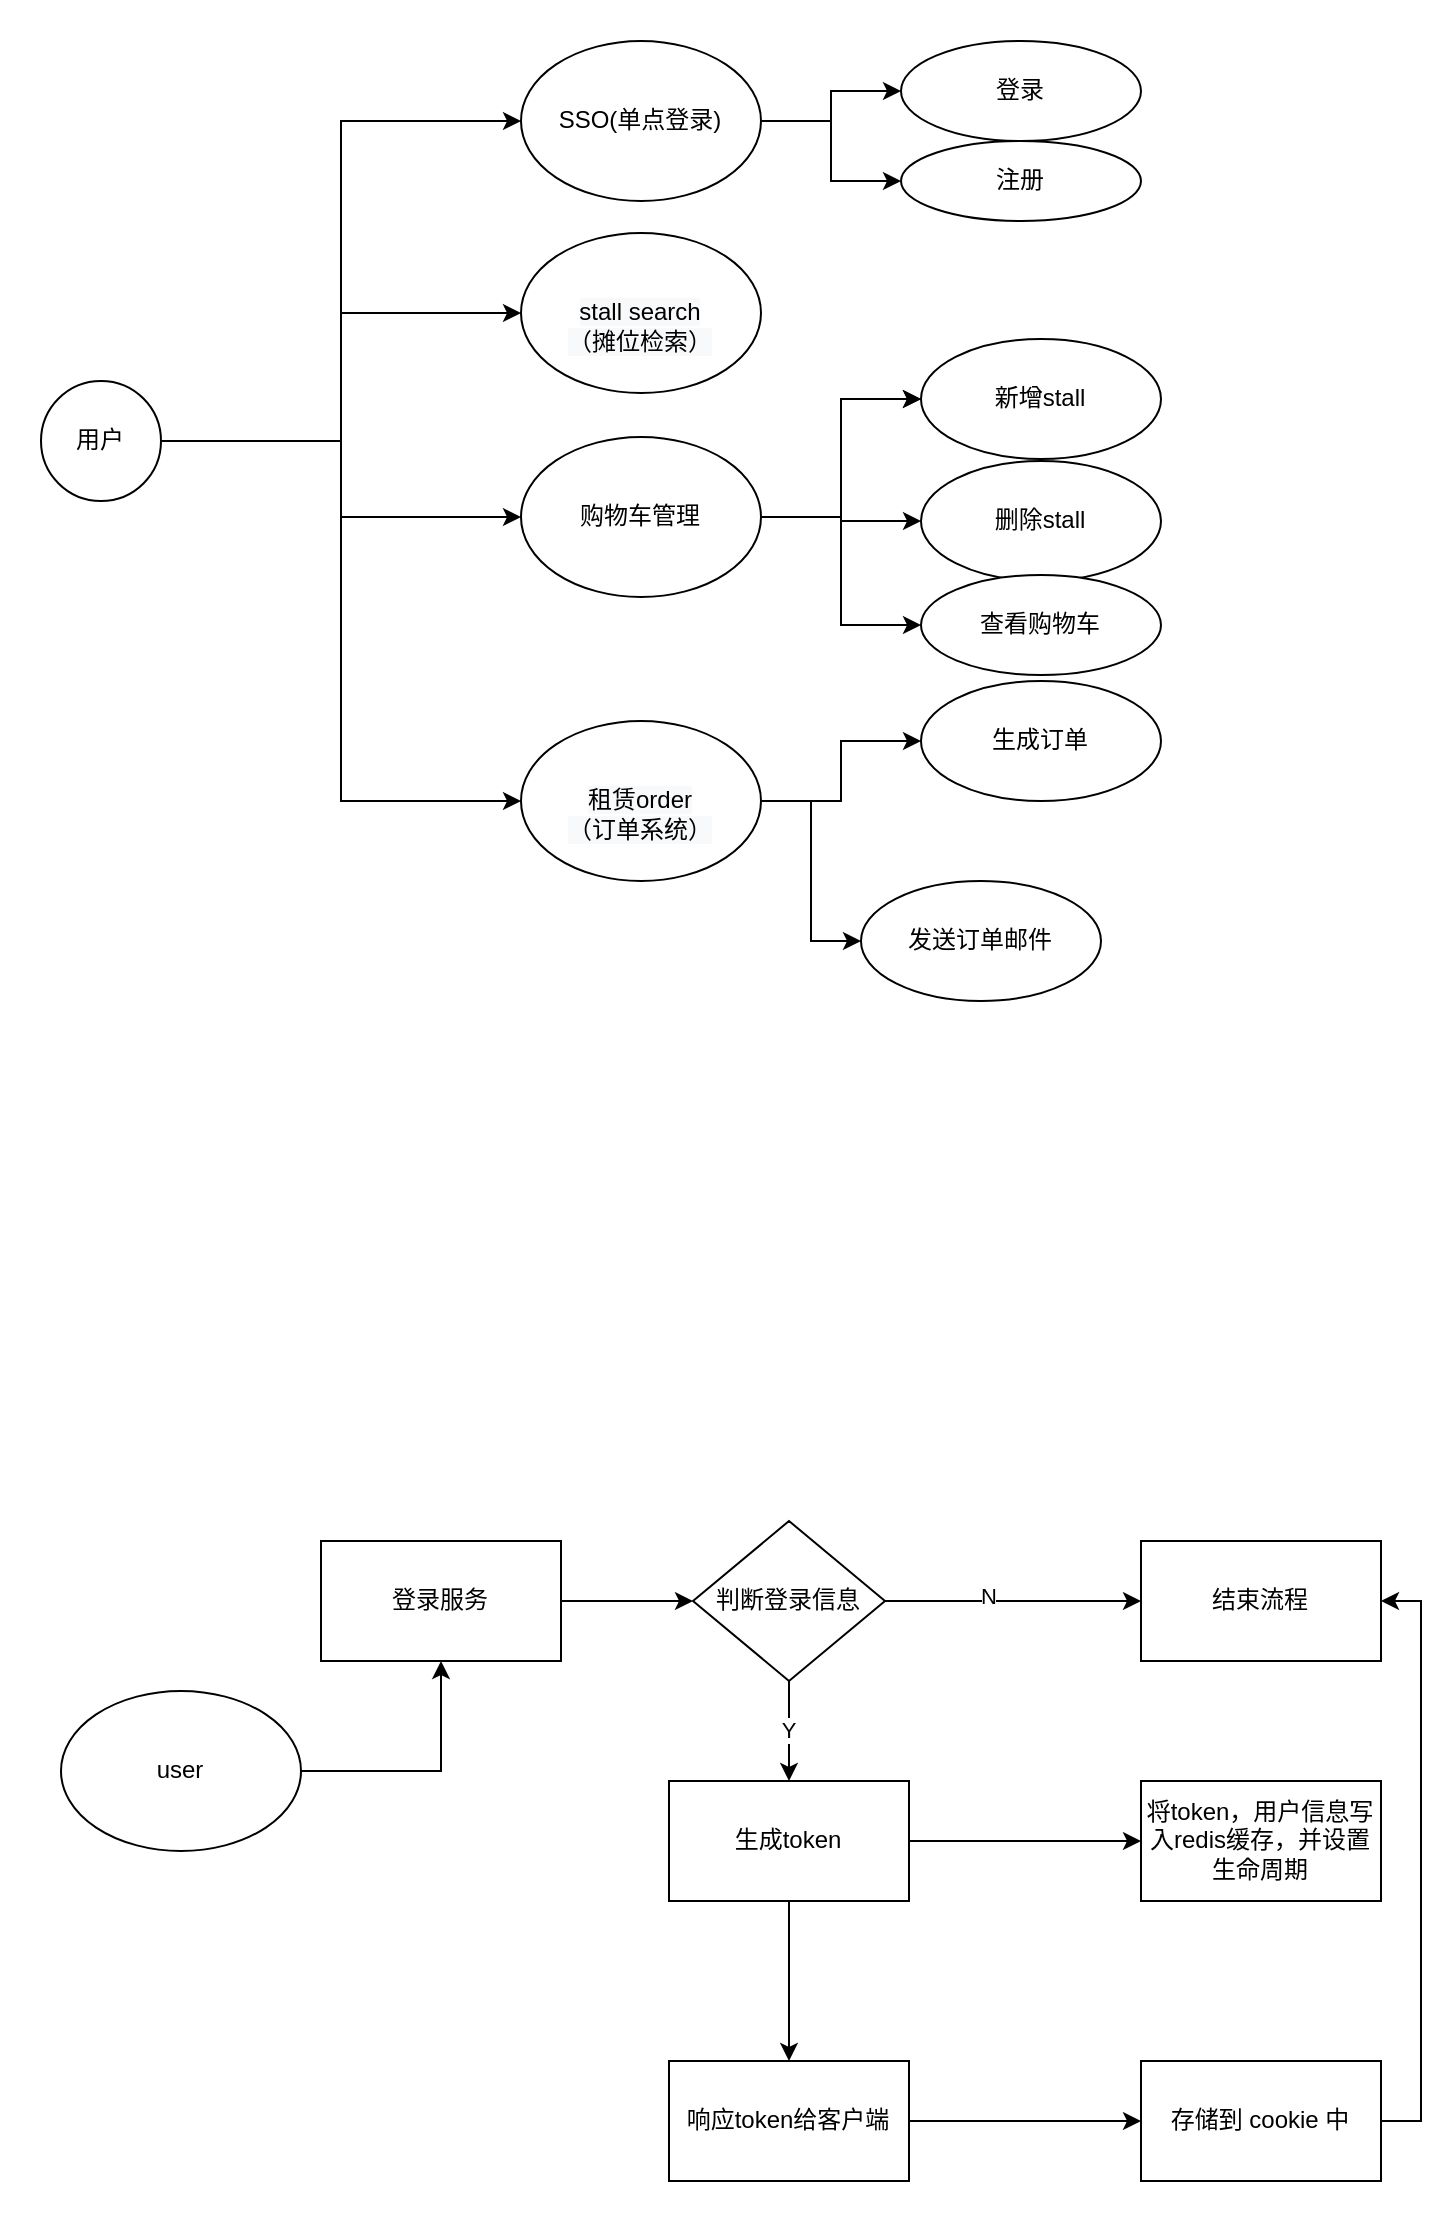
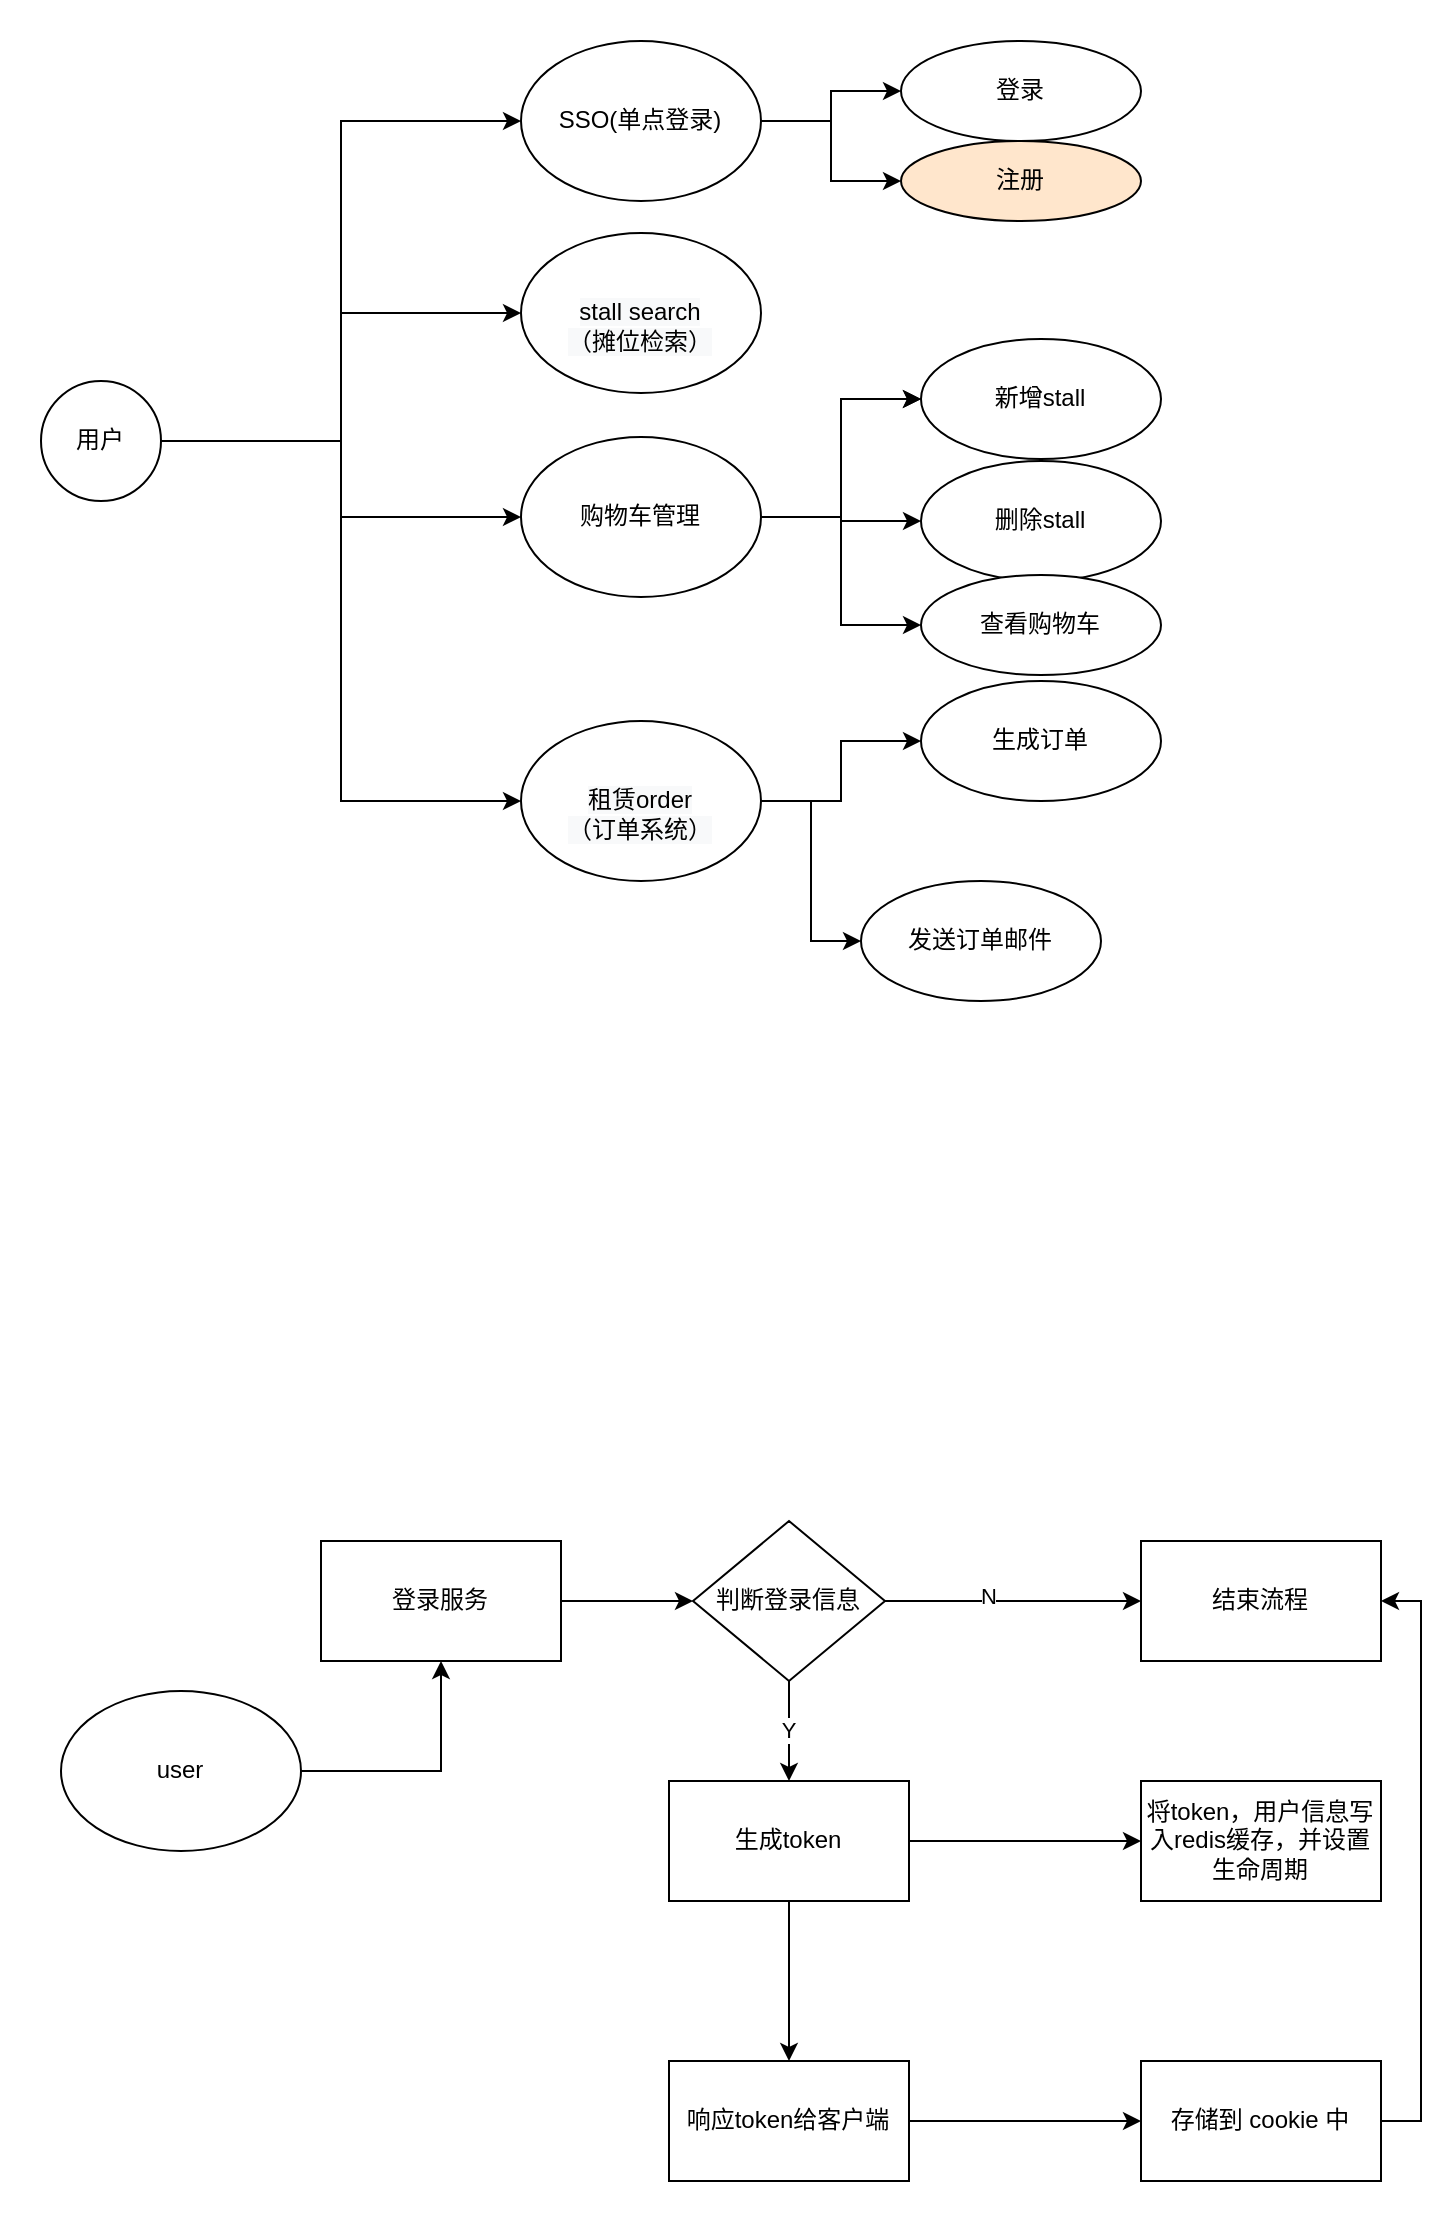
(1021, 181) -> (1021, 181)
